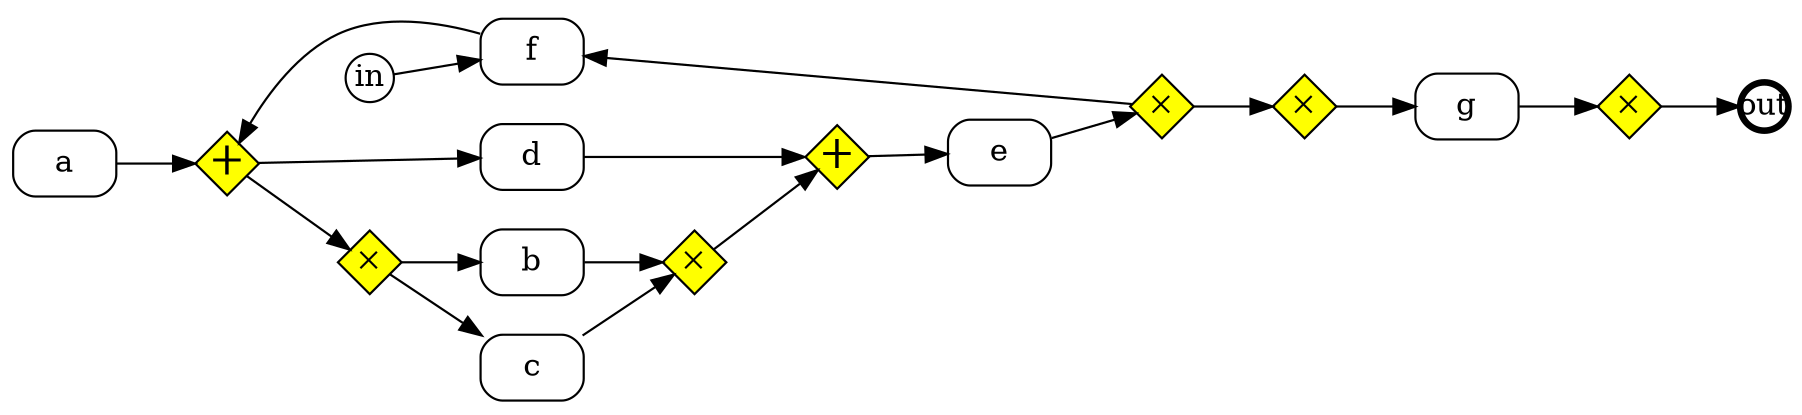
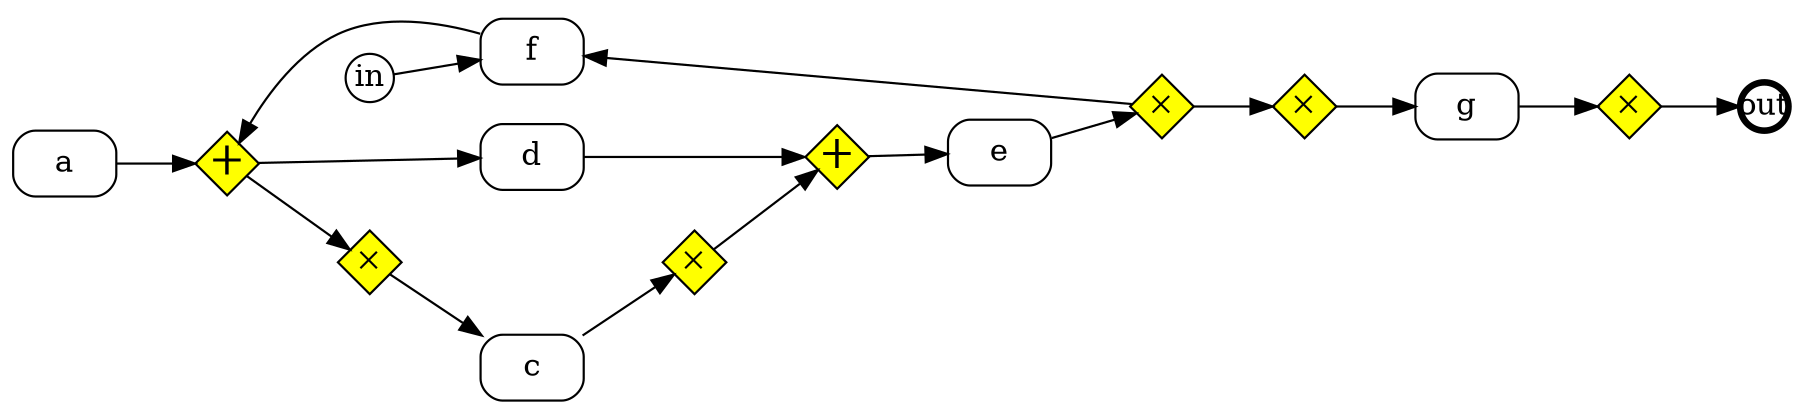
(532, 262) -> none
